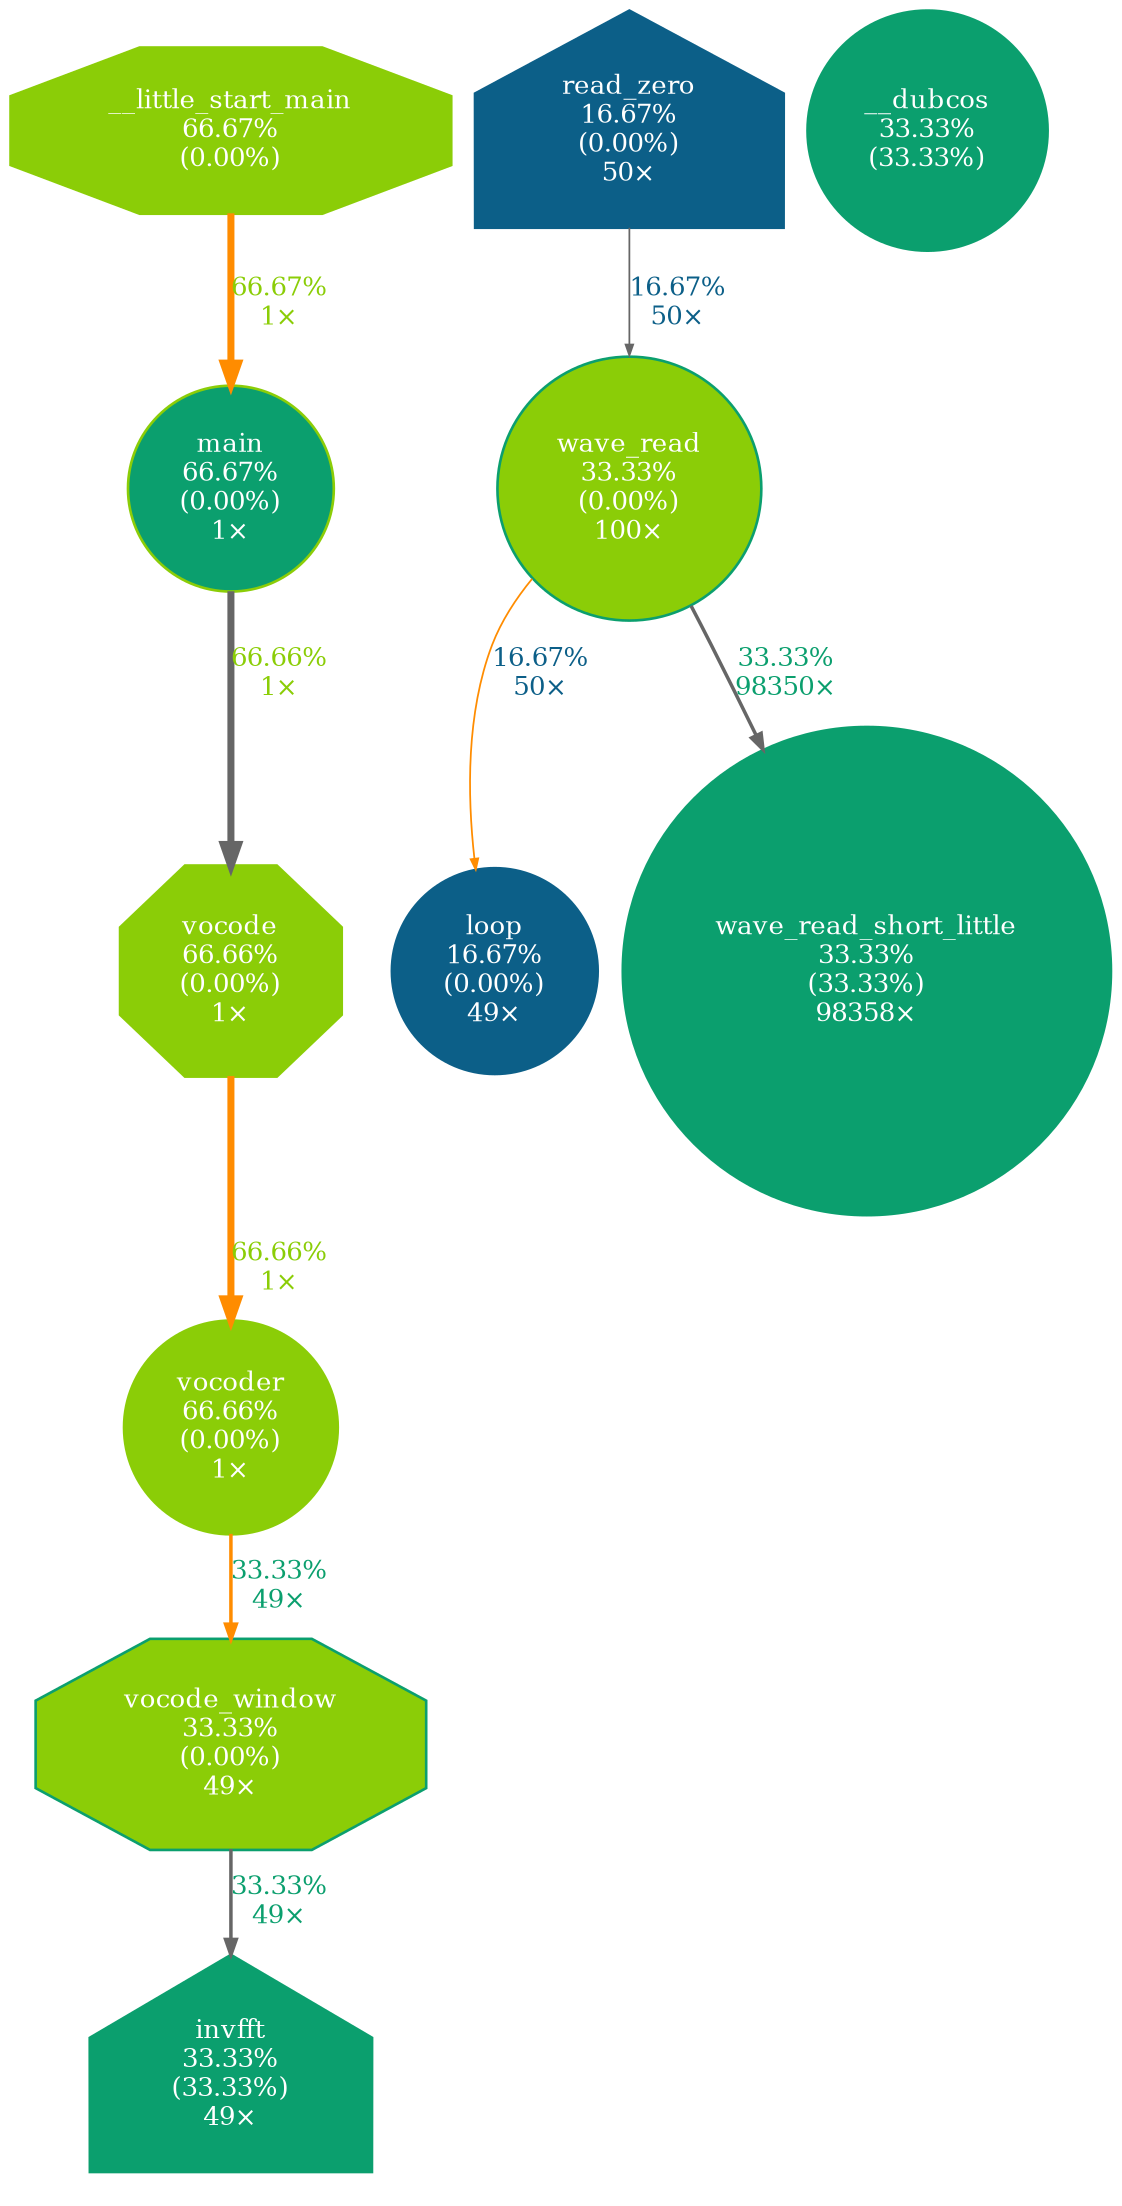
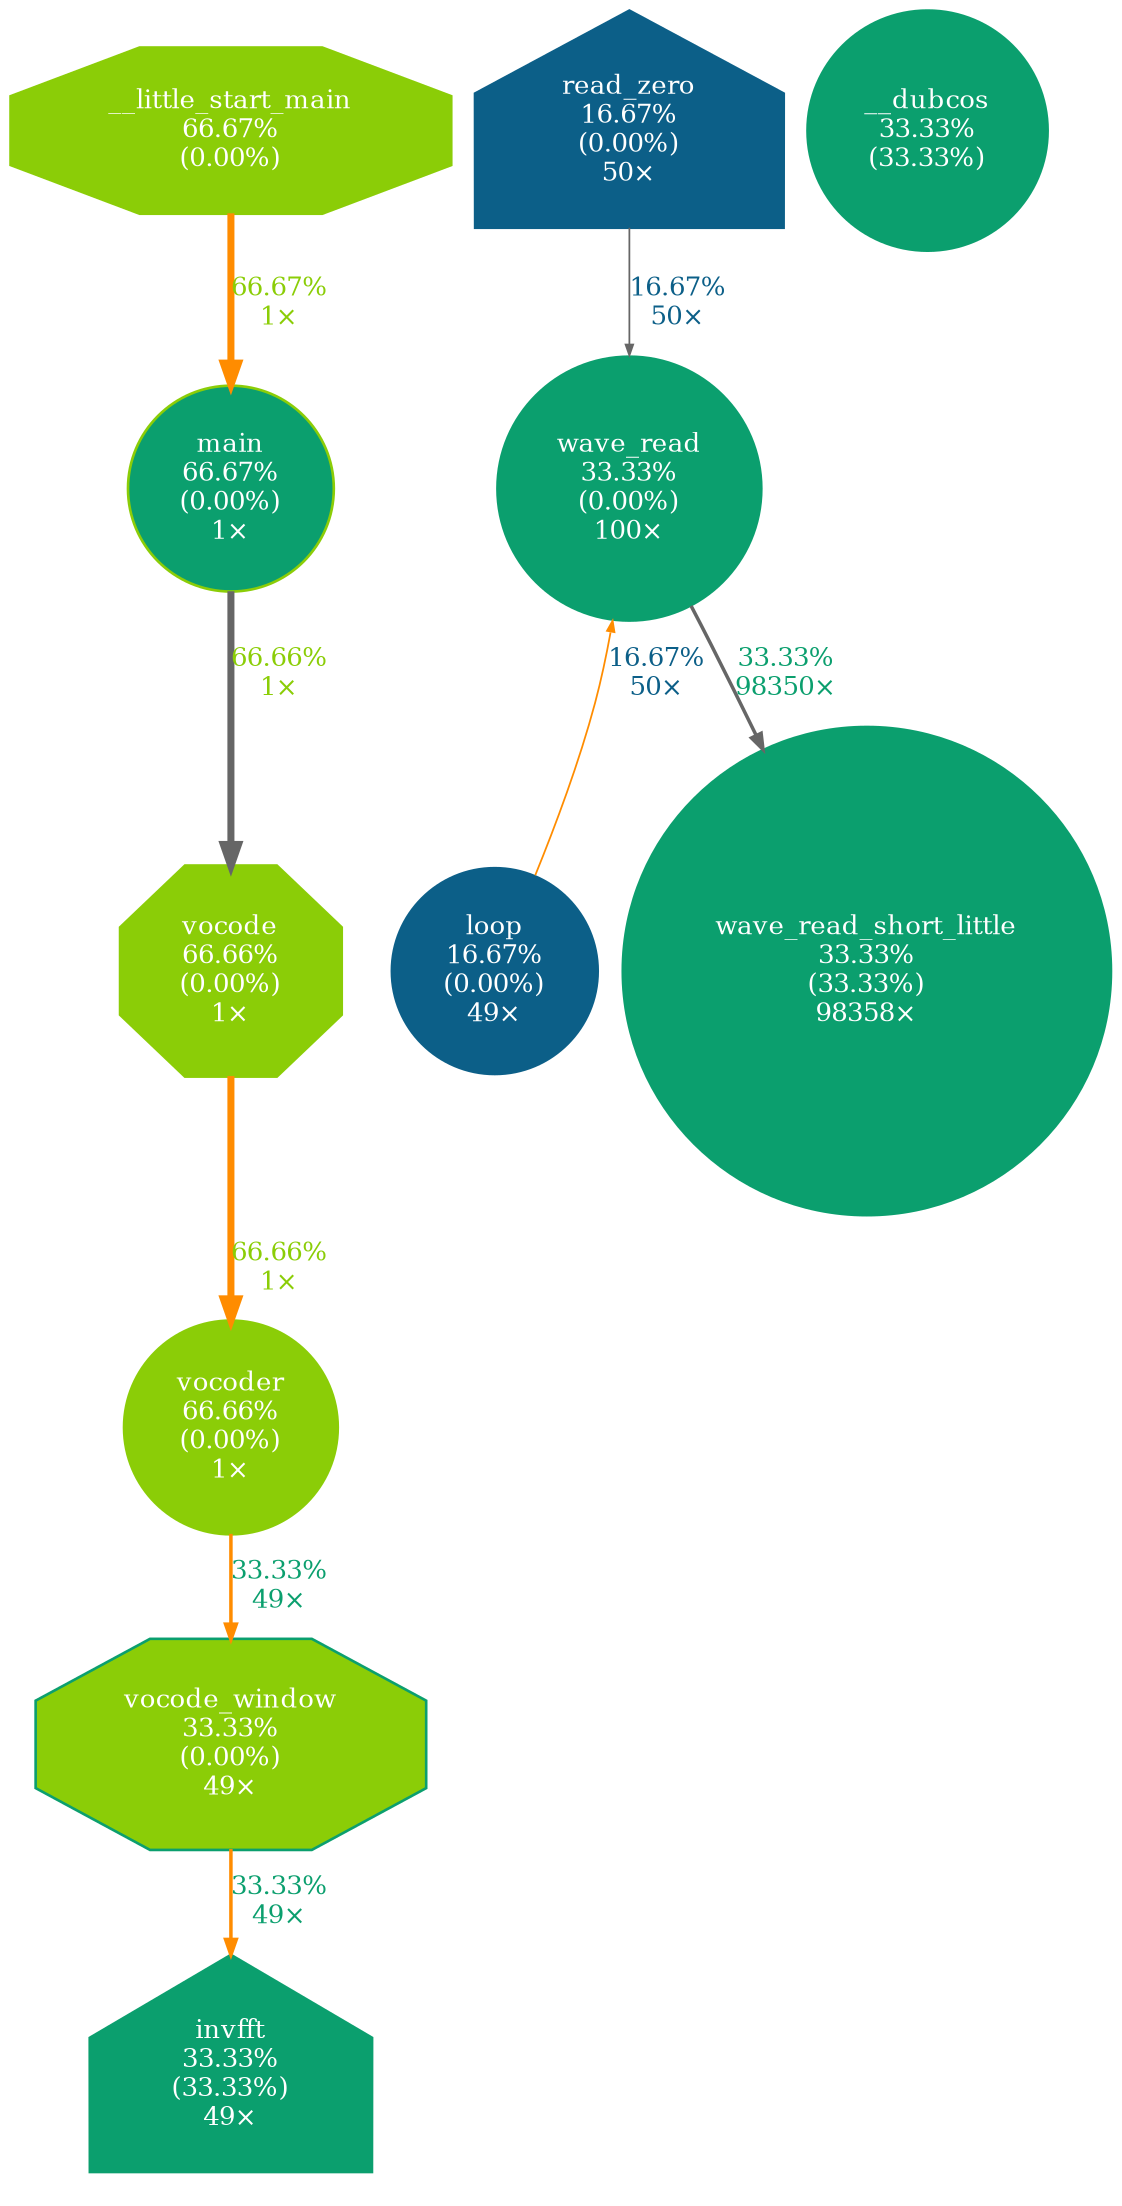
(629, 489) -> (629, 489)
(475, 712) -> (579, 756)
(231, 1894) -> (231, 1894)
